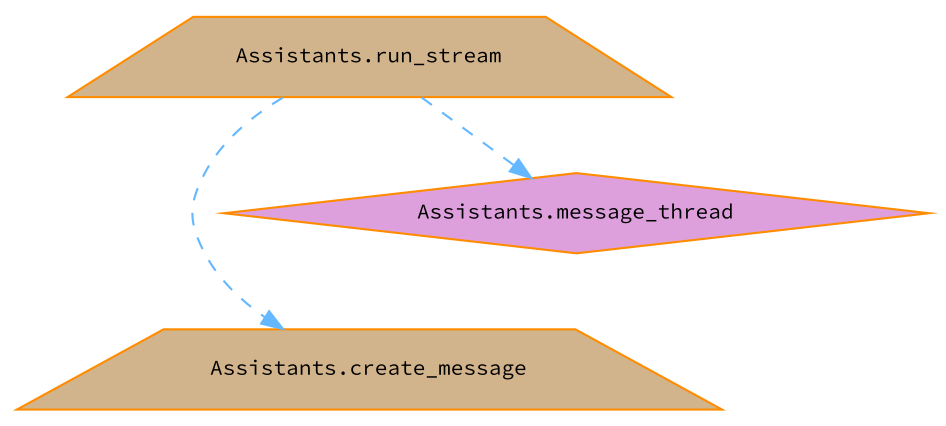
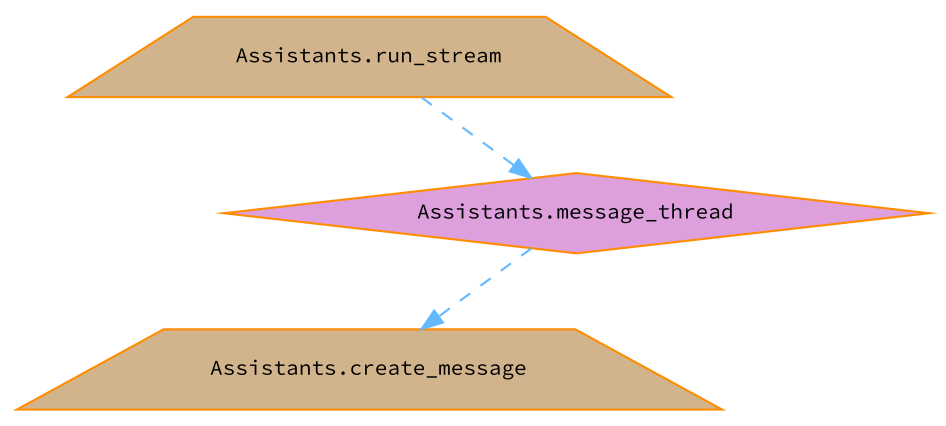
(193, 203) -> (485, 282)
